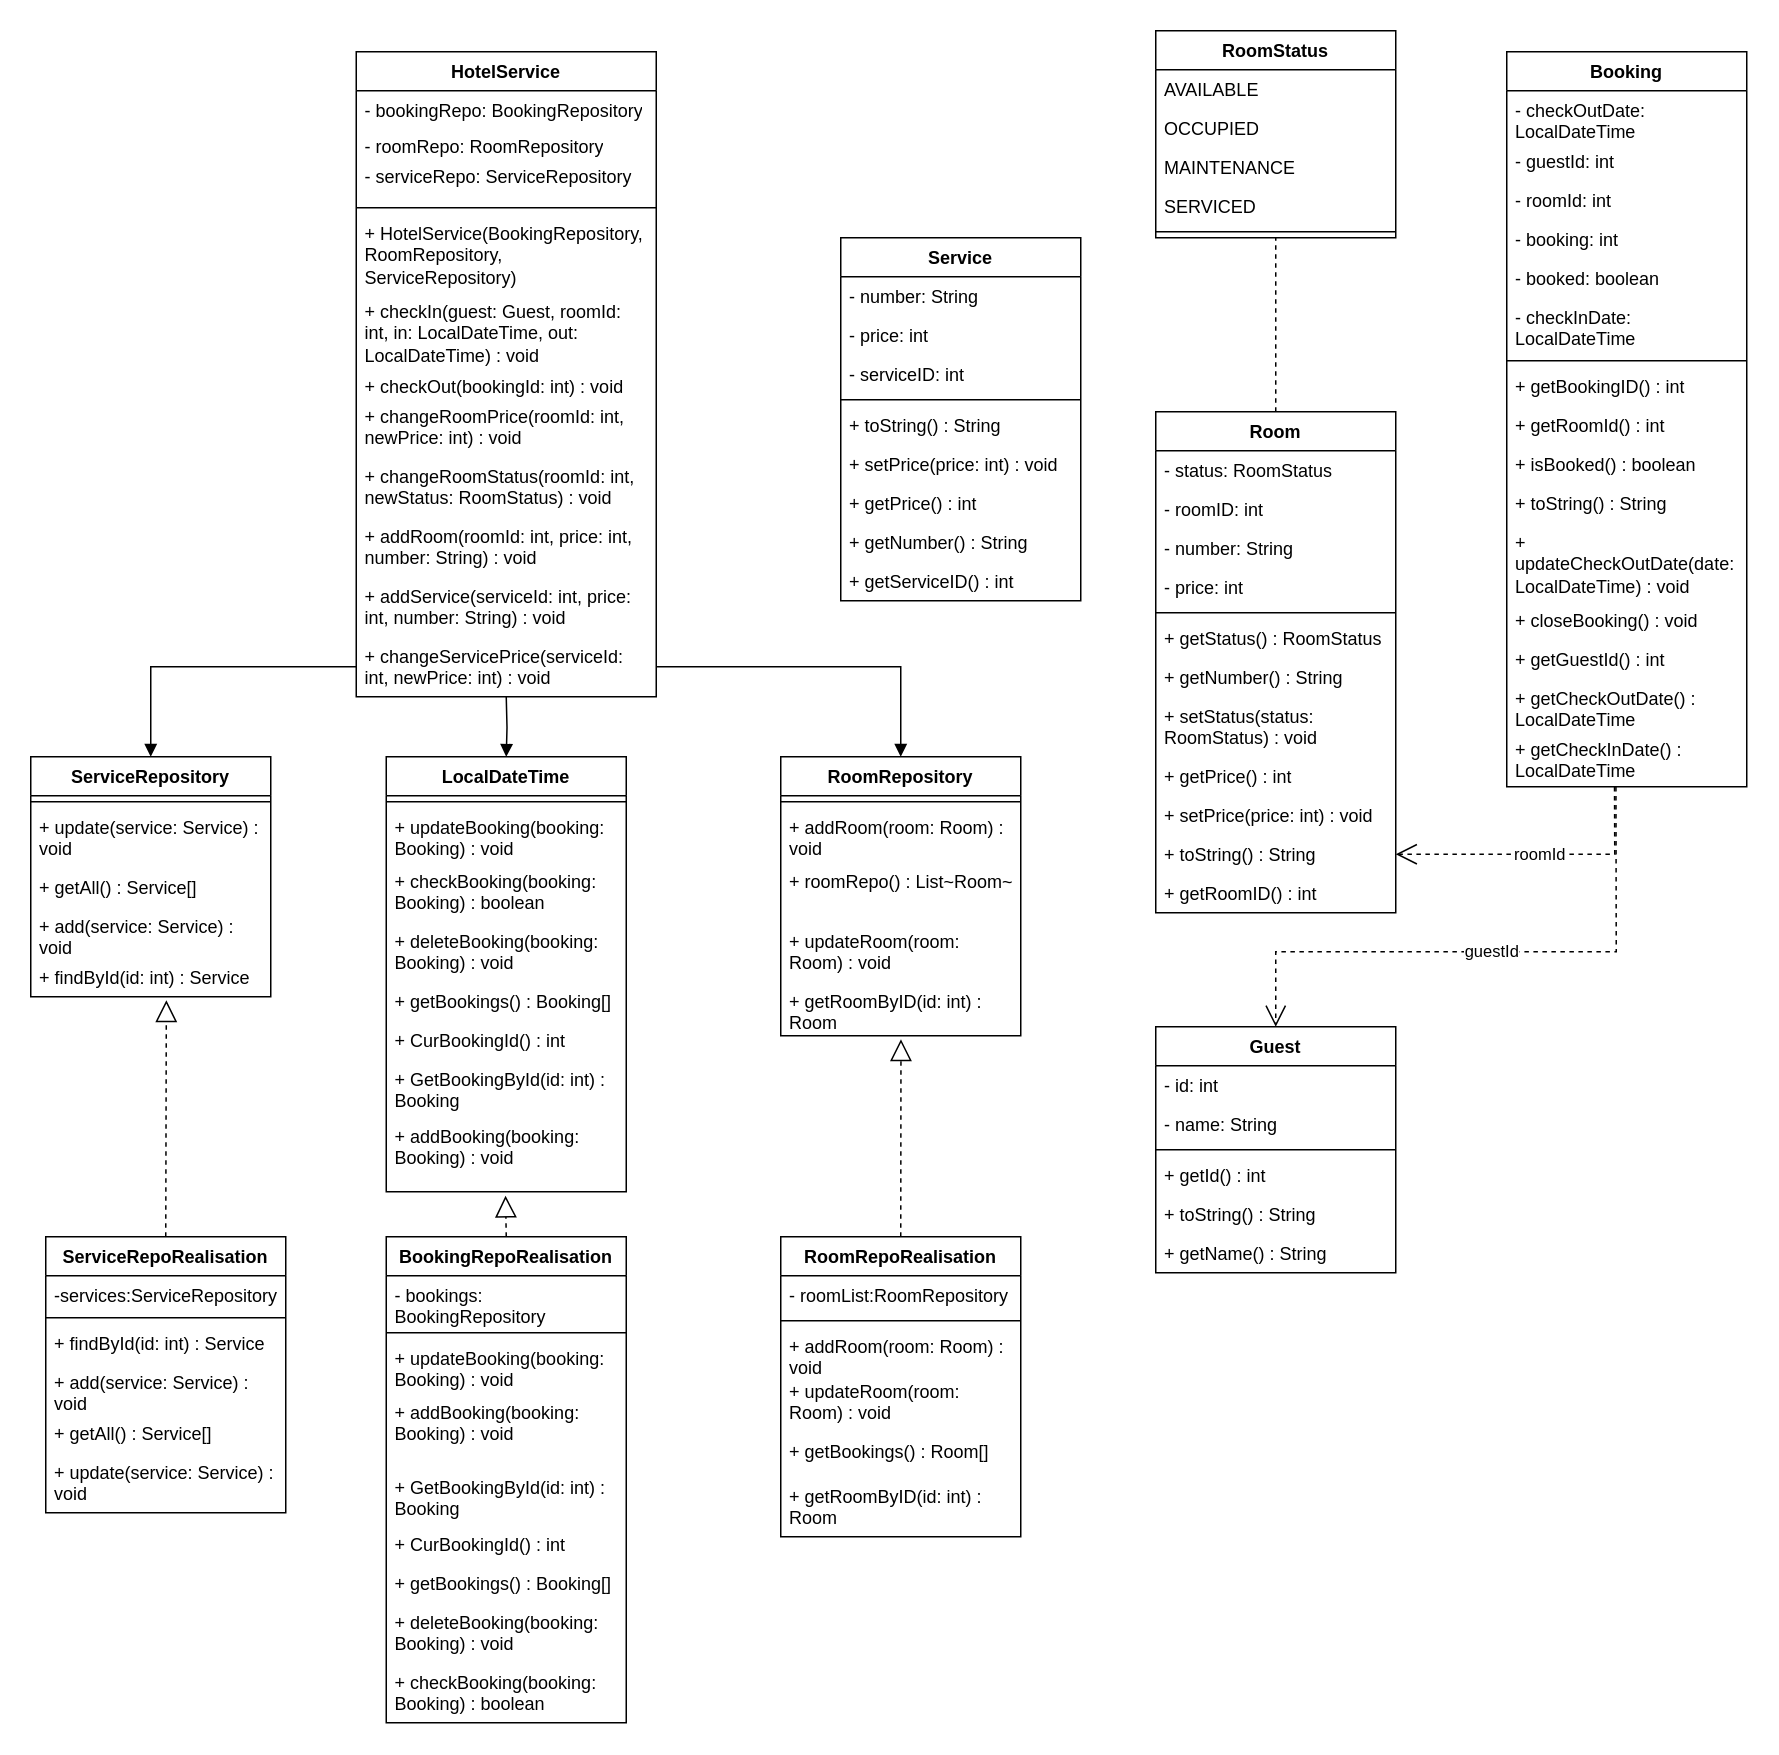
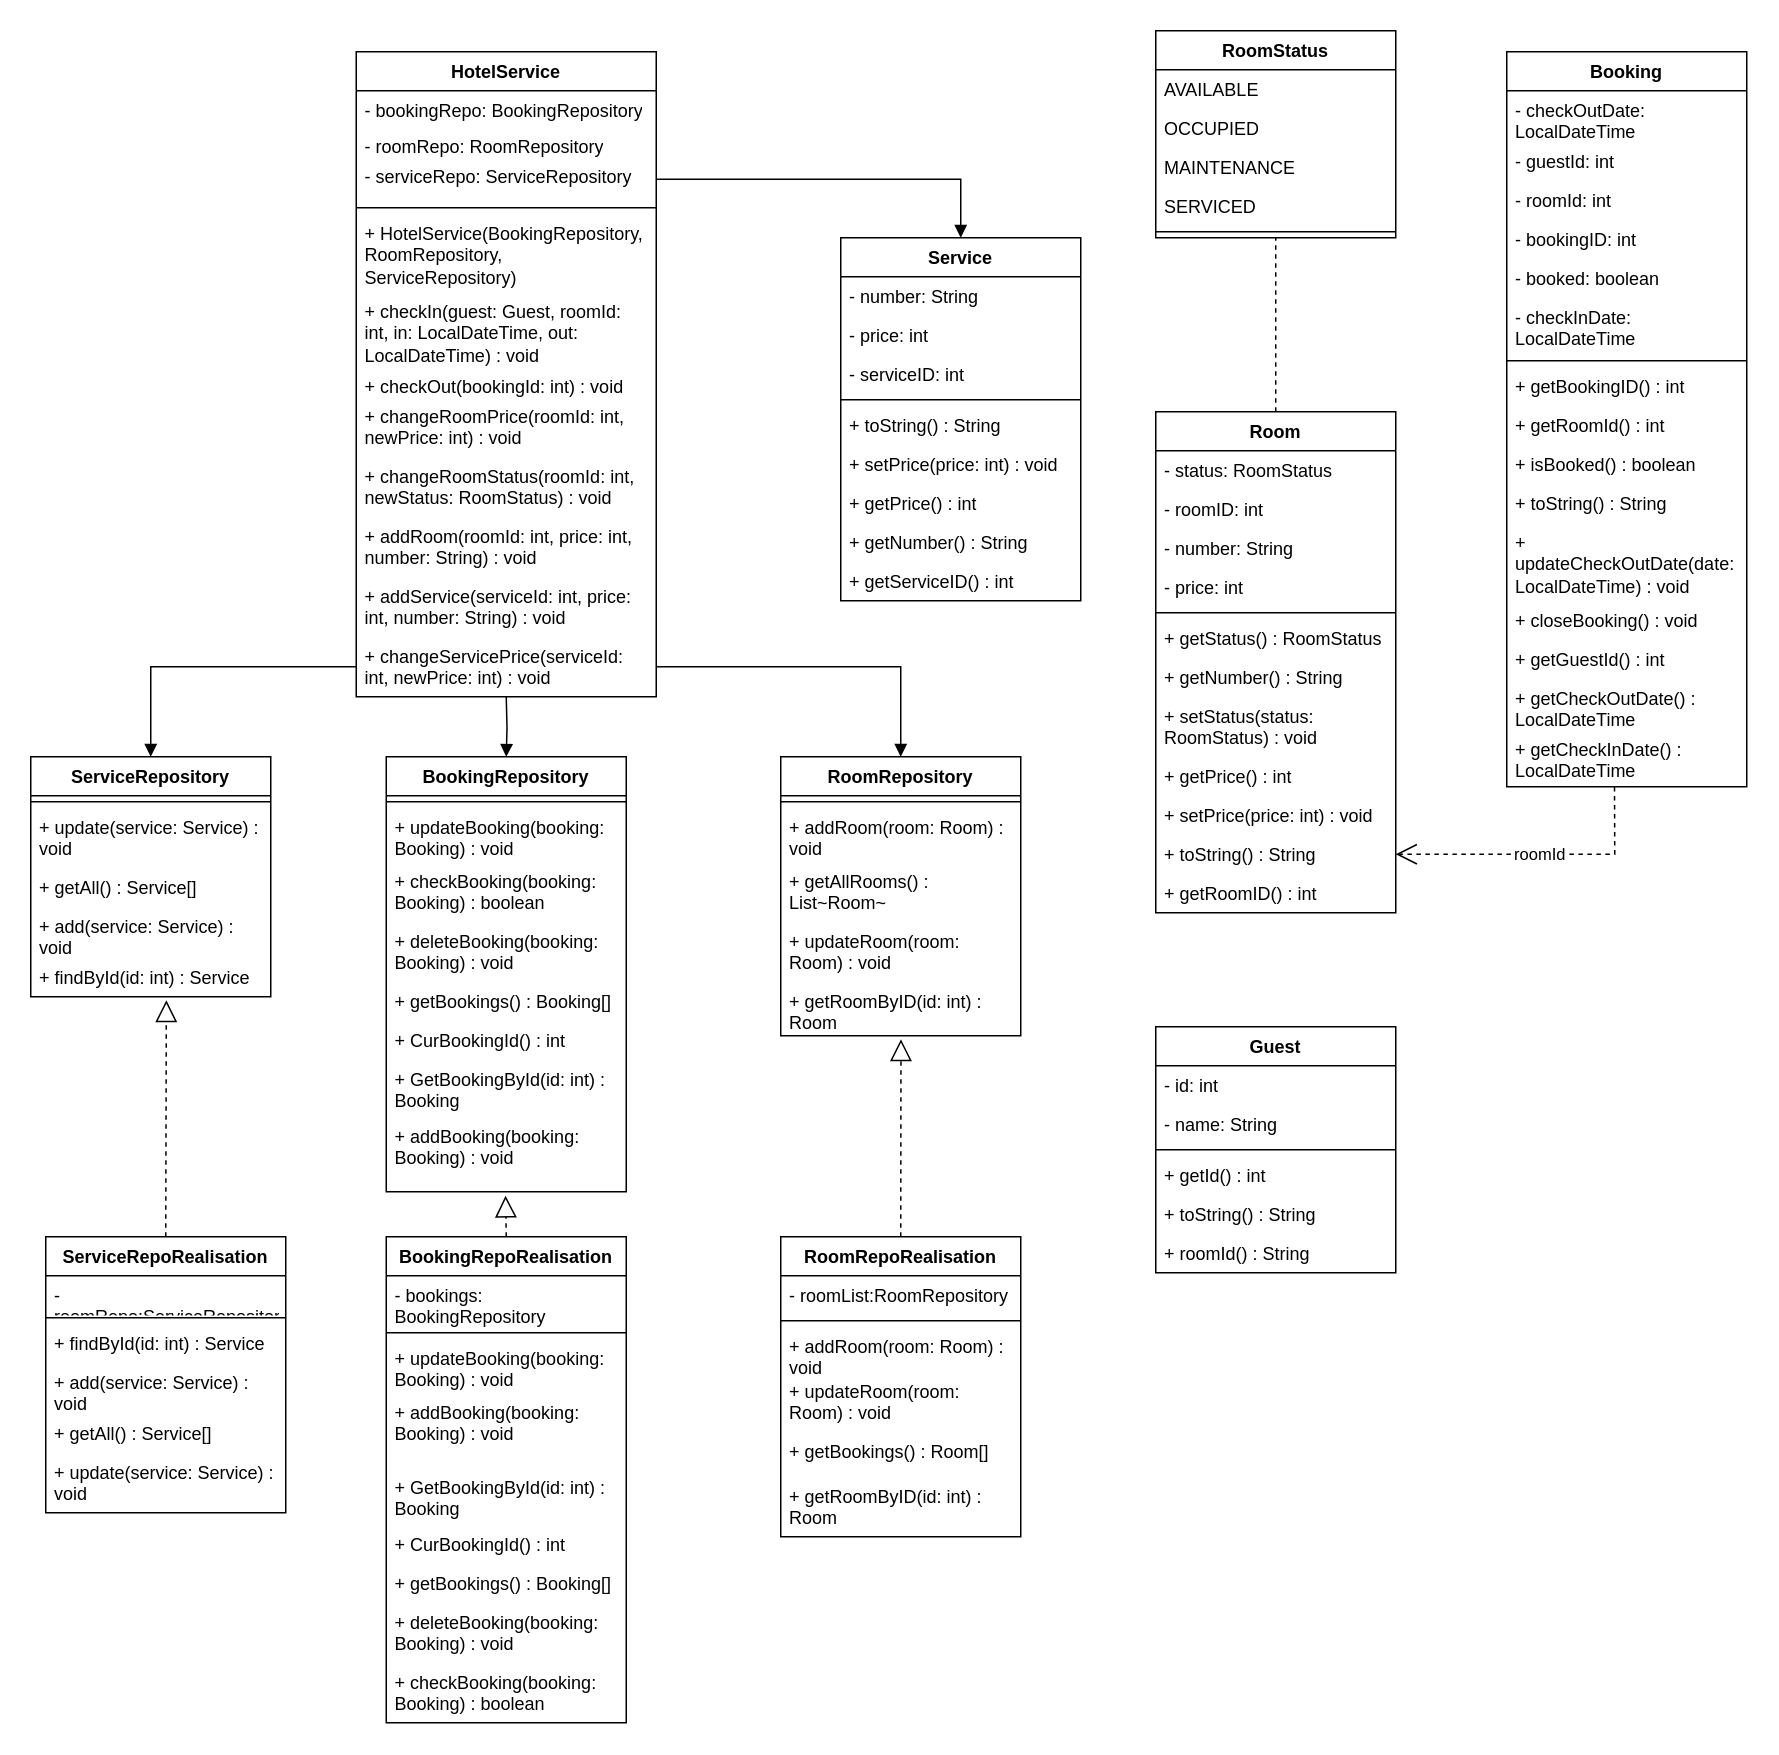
none -> (833, 179)
(1575, 241) -> (1585, 241)
(506, 778) -> (506, 778)
(902, 894) -> (902, 894)
(1459, 952) -> none
(1254, 1255) -> (1249, 1255)
(167, 1308) -> (167, 1308)
